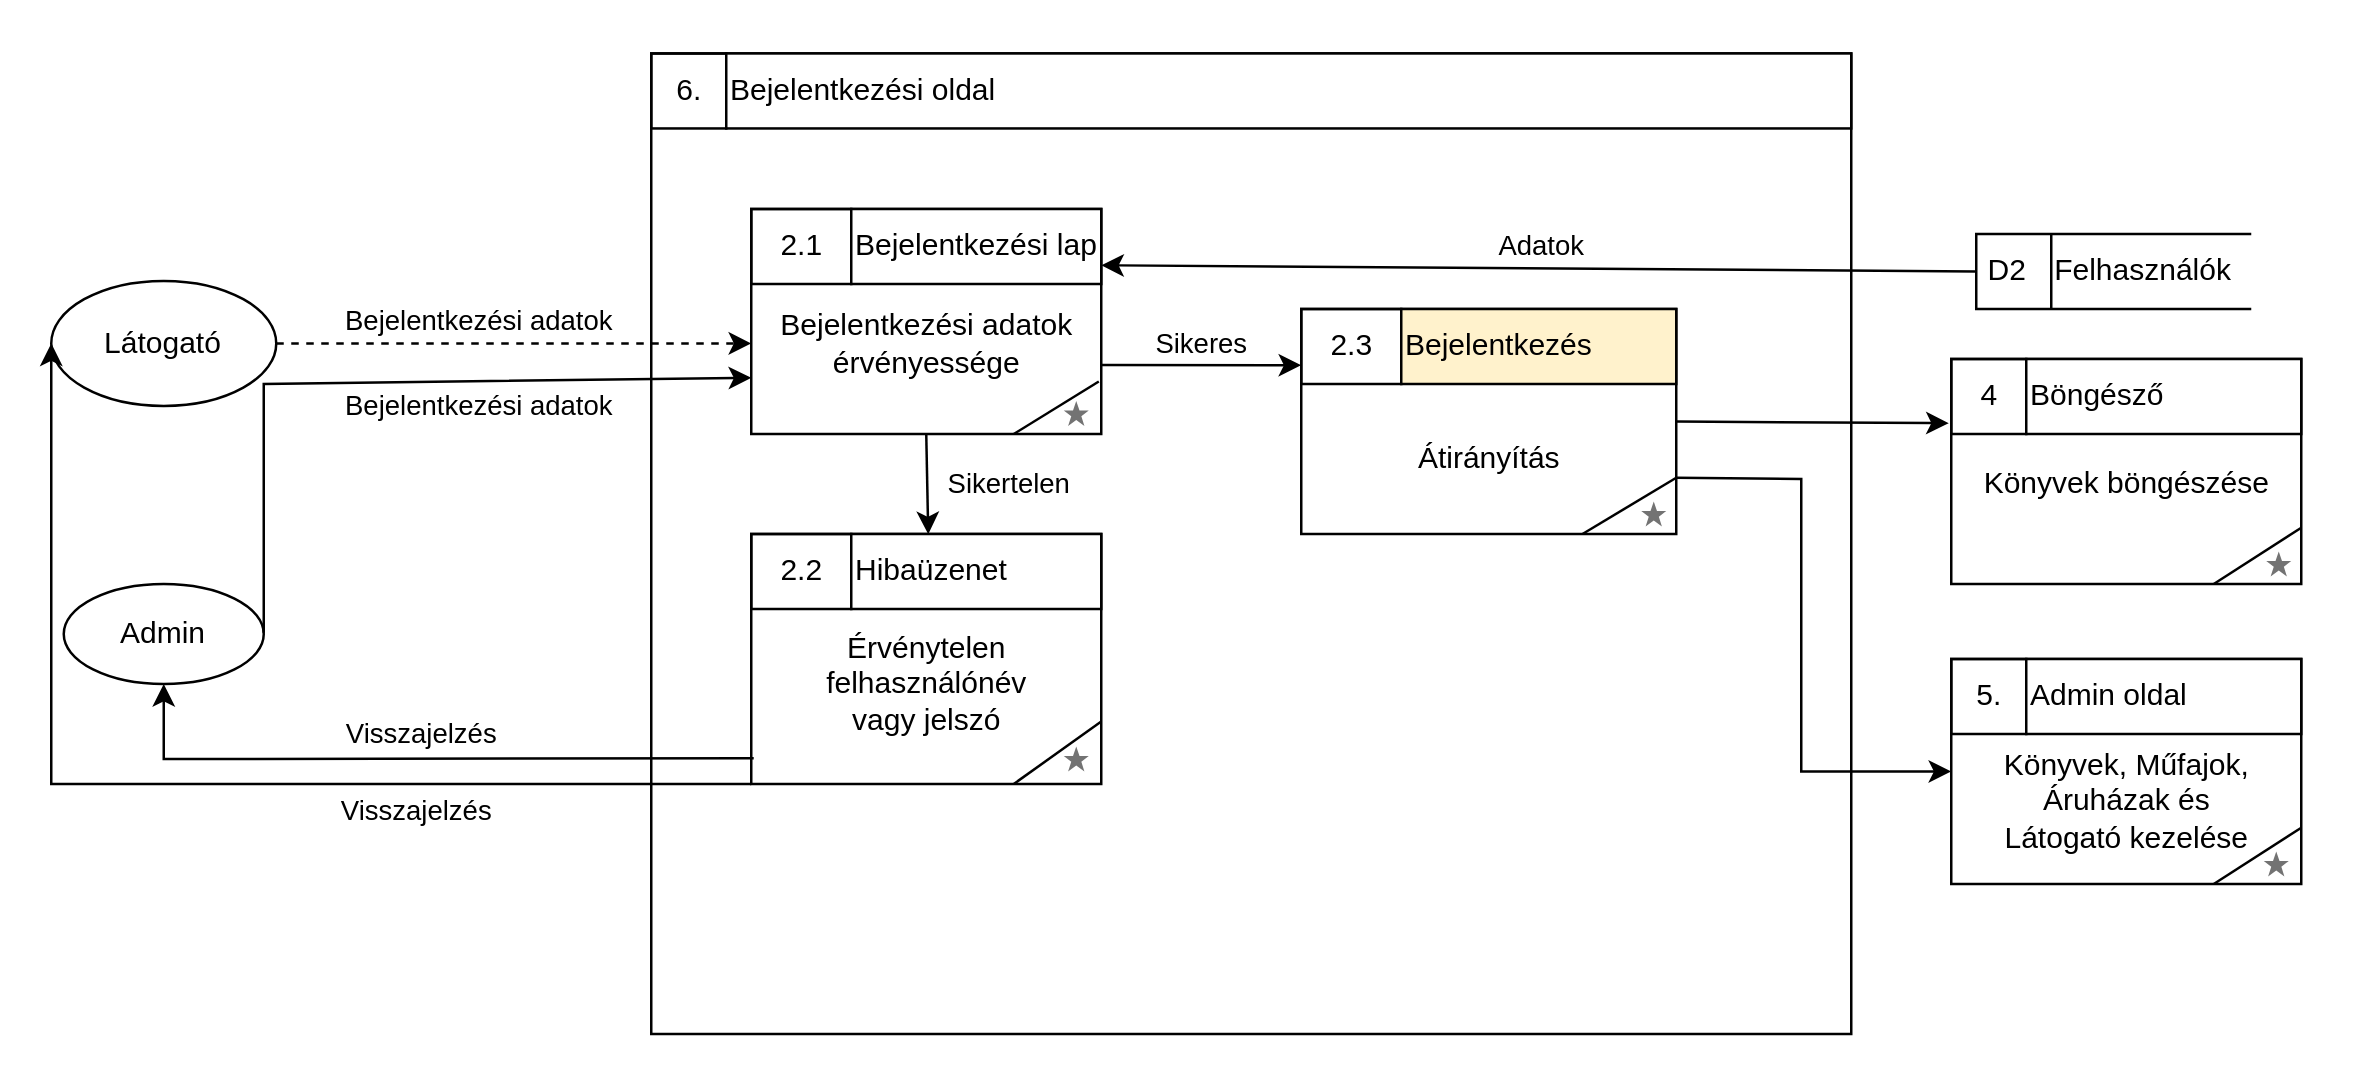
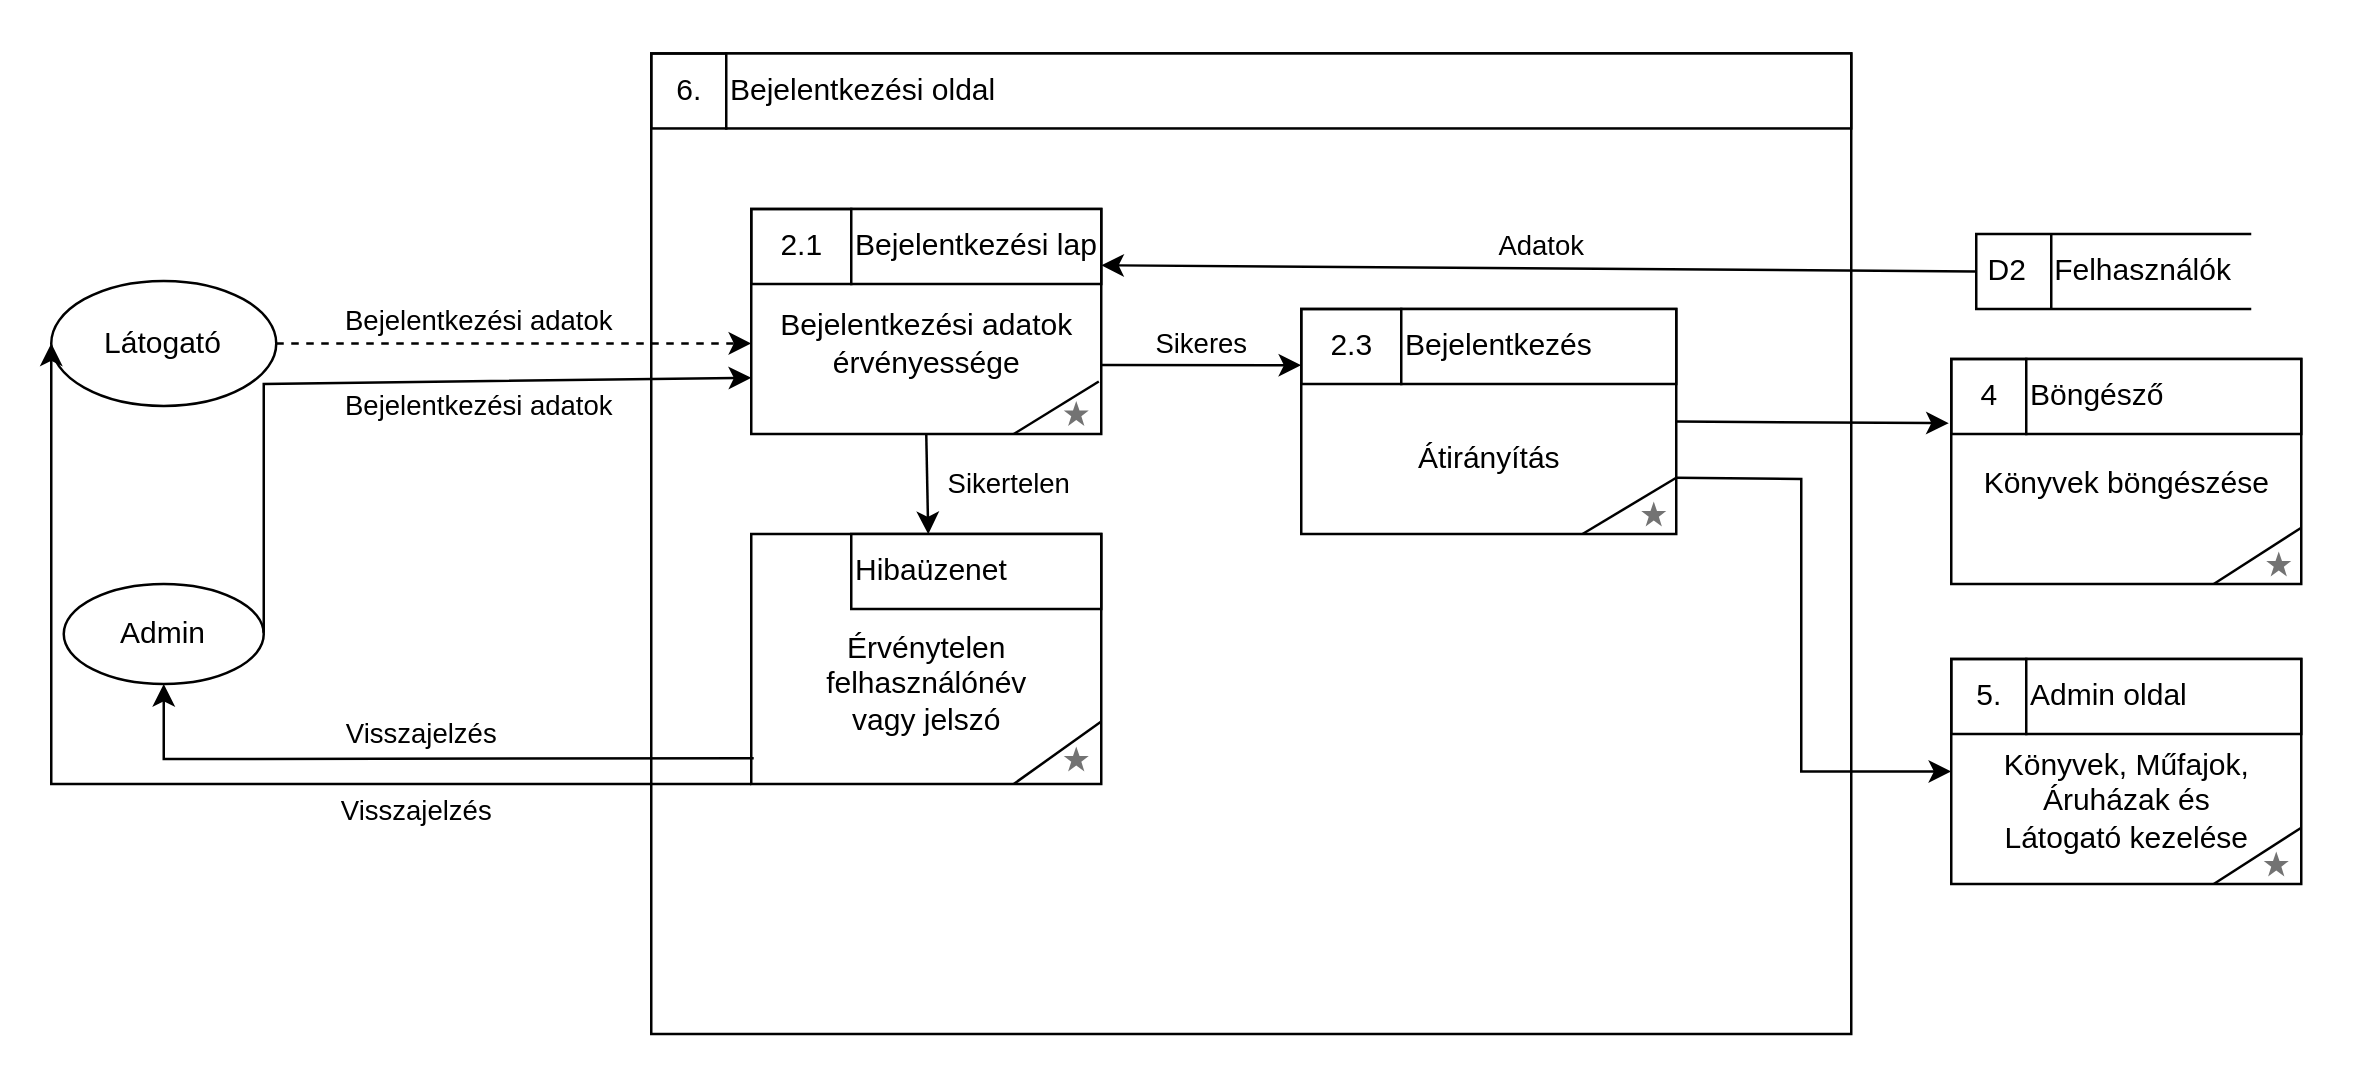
(1539, 346) -> (1539, 346)
(801, 571) -> none
